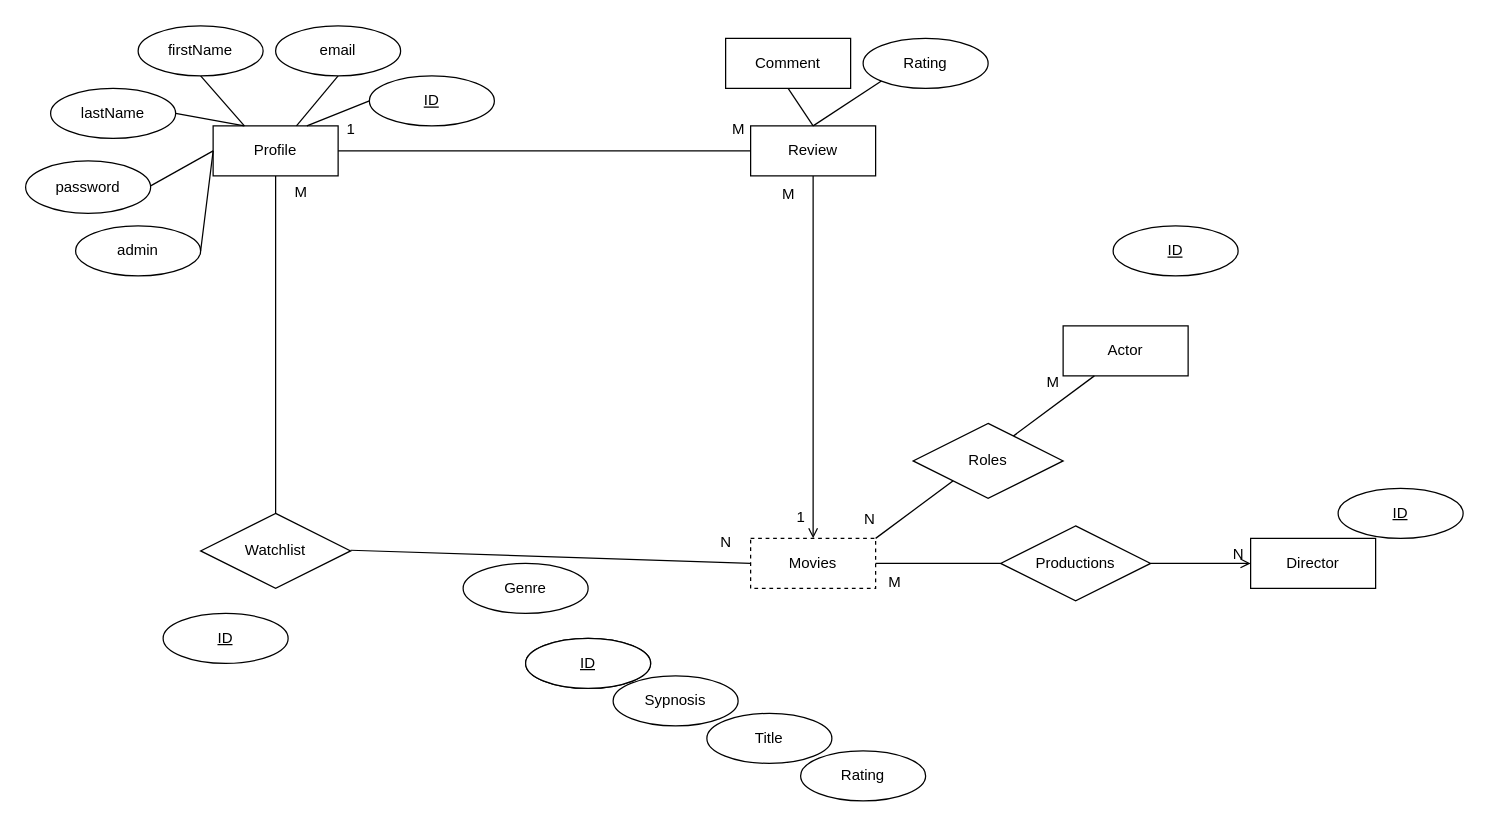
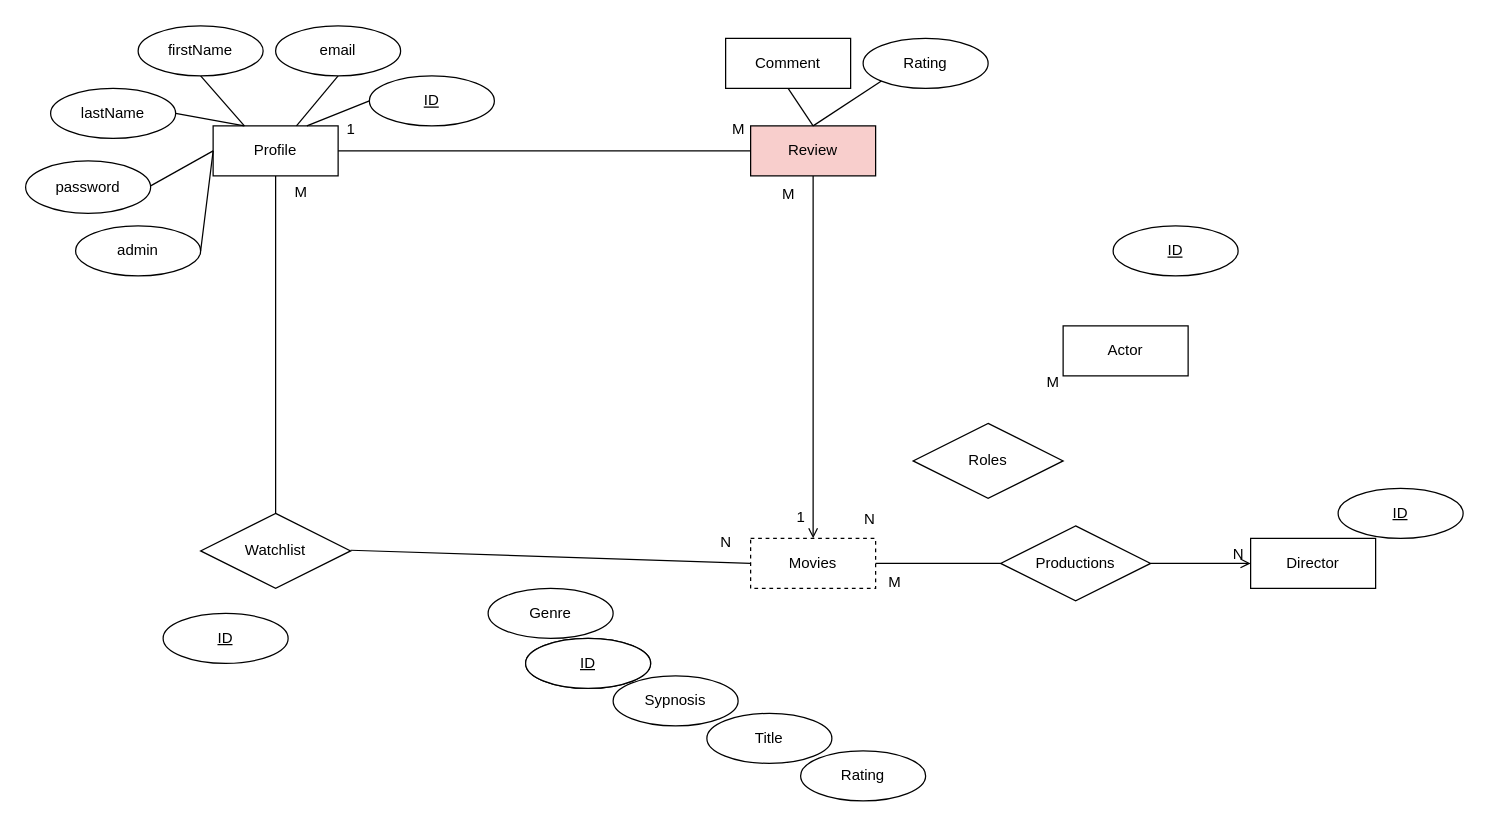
(813, 151) -> (813, 151)
(1053, 407) -> none
(526, 588) -> (551, 613)
